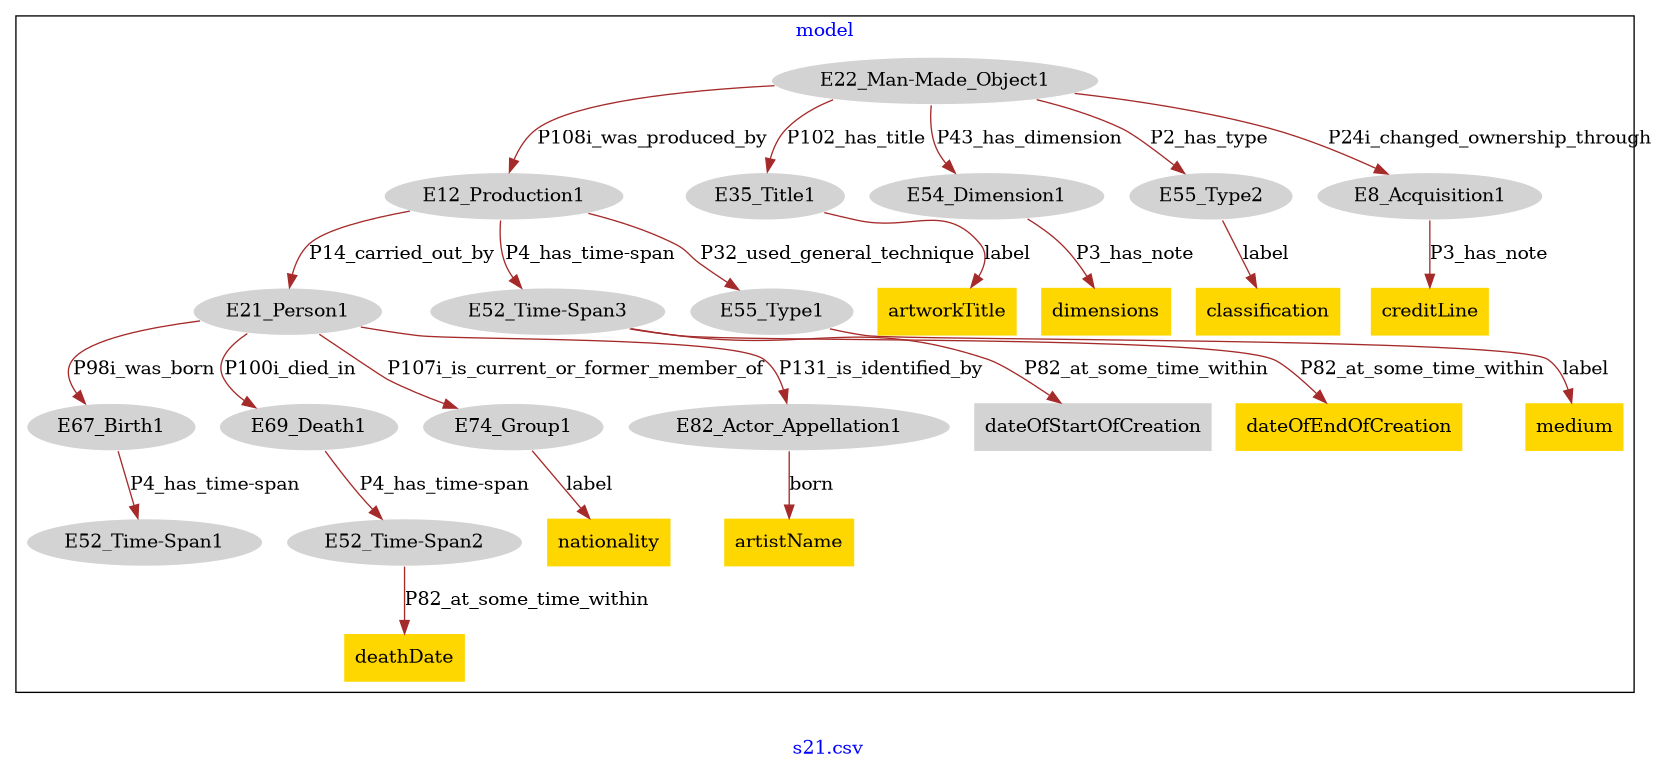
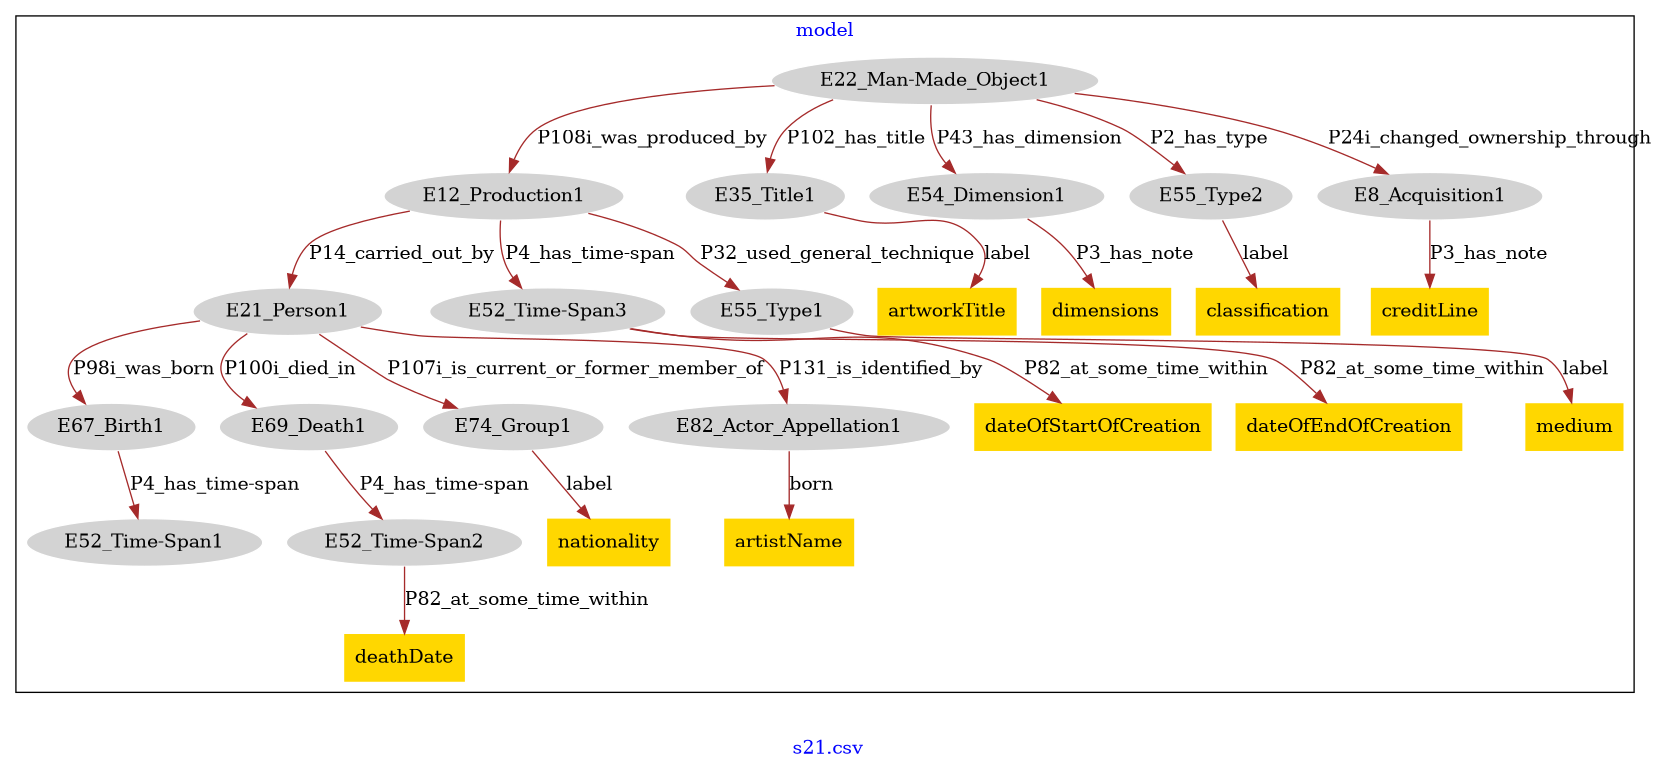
(1093, 427) -> (1093, 427)
